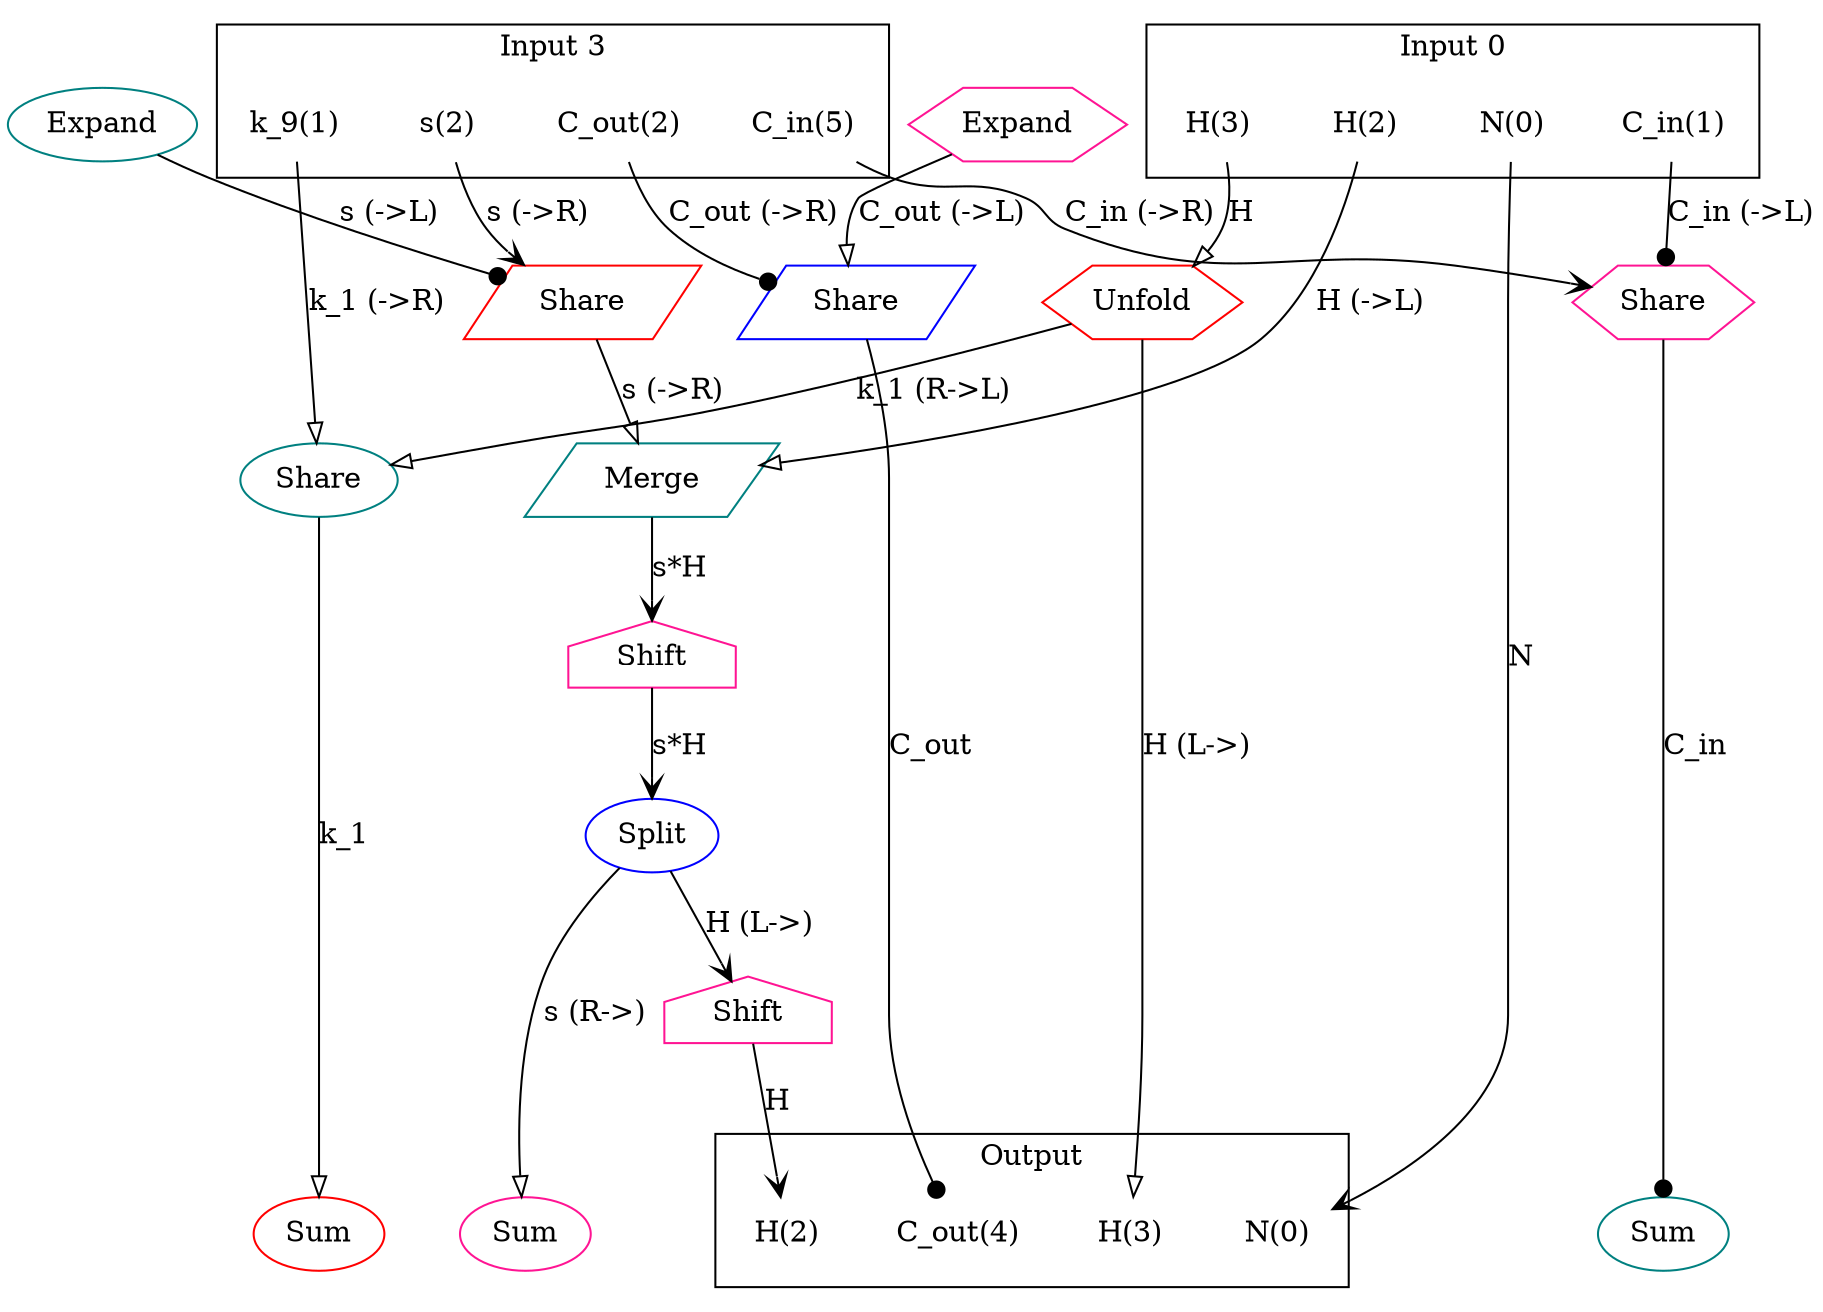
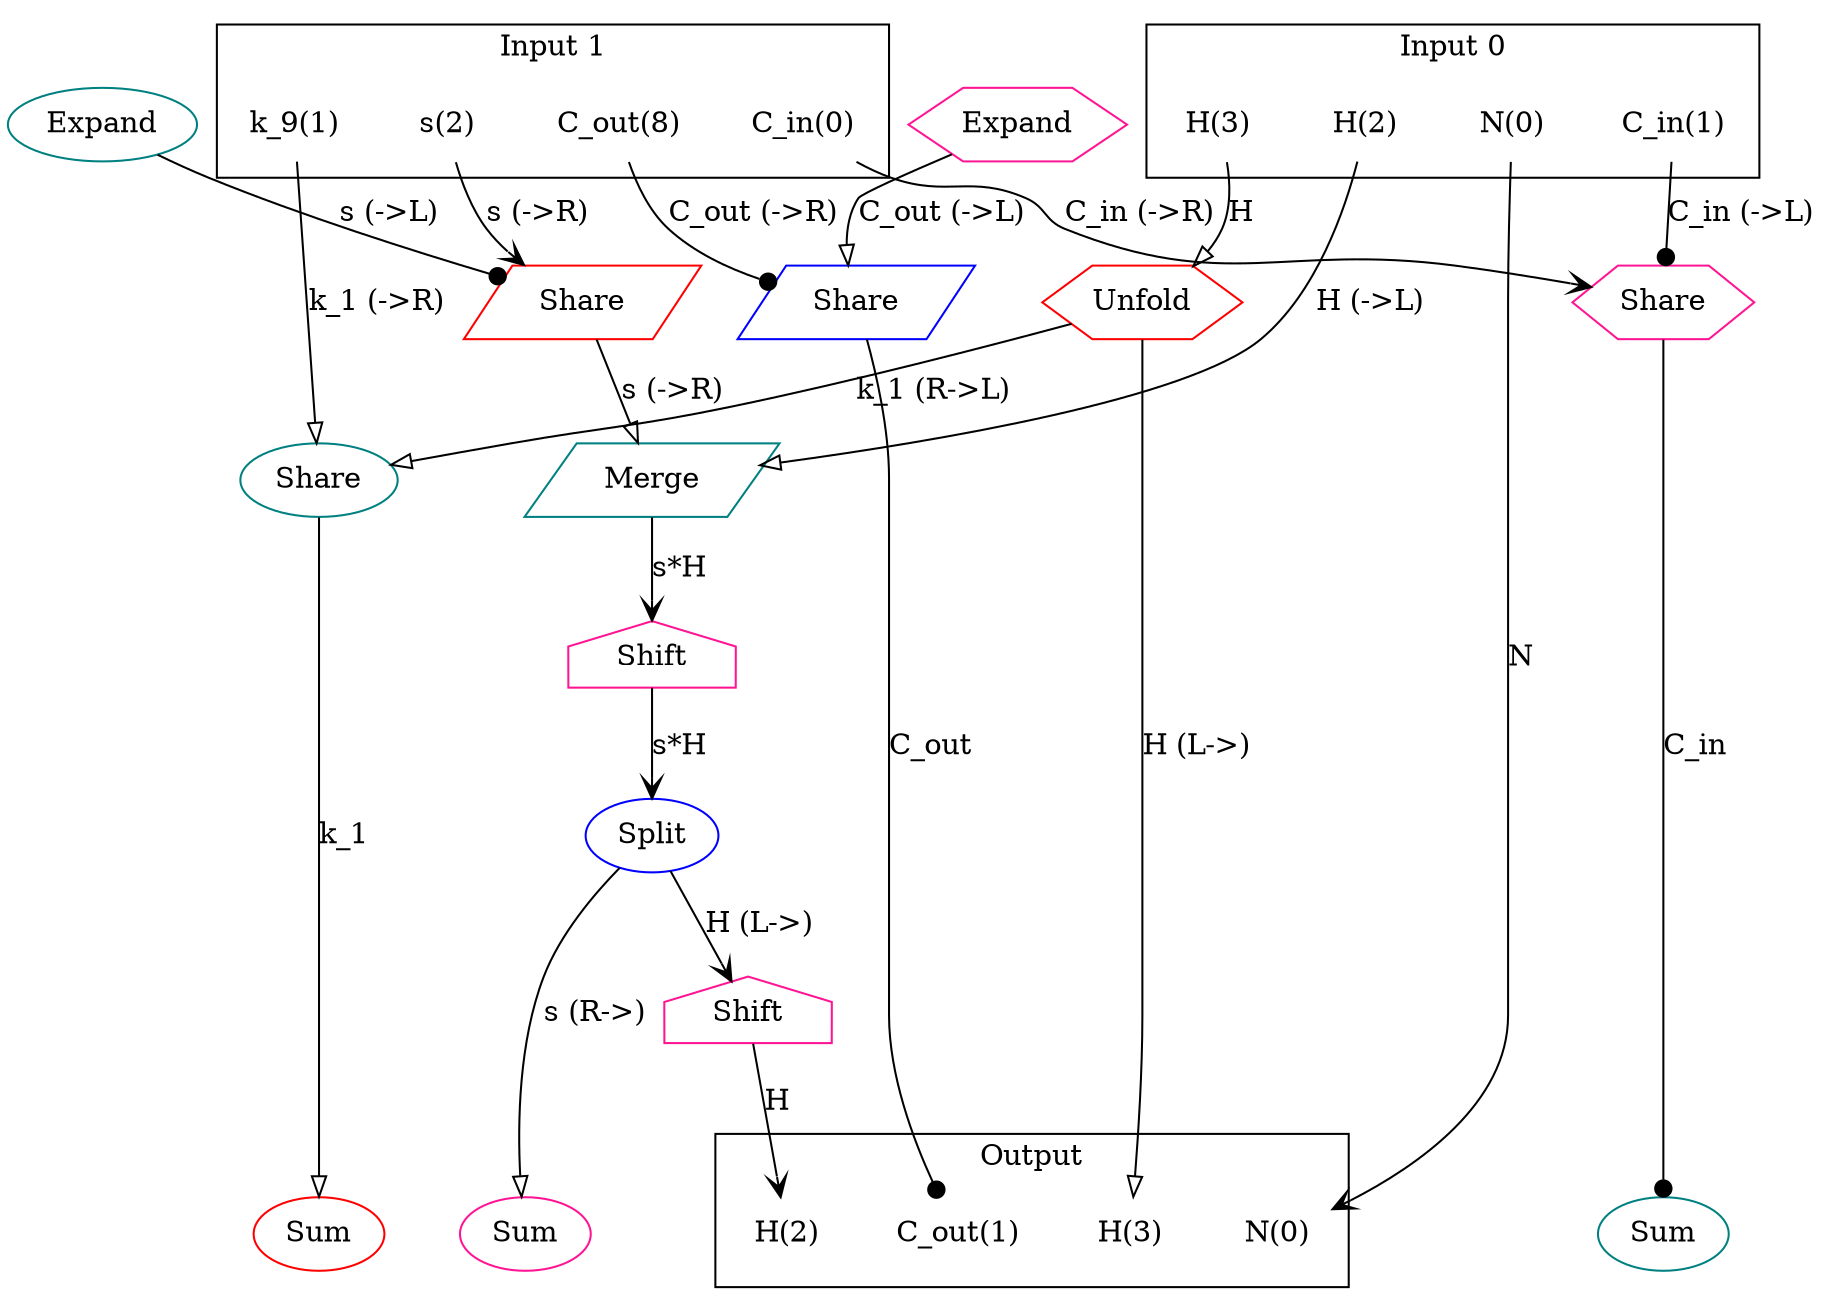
(553, 48) -> (553, 48)
(619, 125) -> (619, 125)
(803, 125) -> (803, 125)
(958, 1234) -> (958, 1234)
